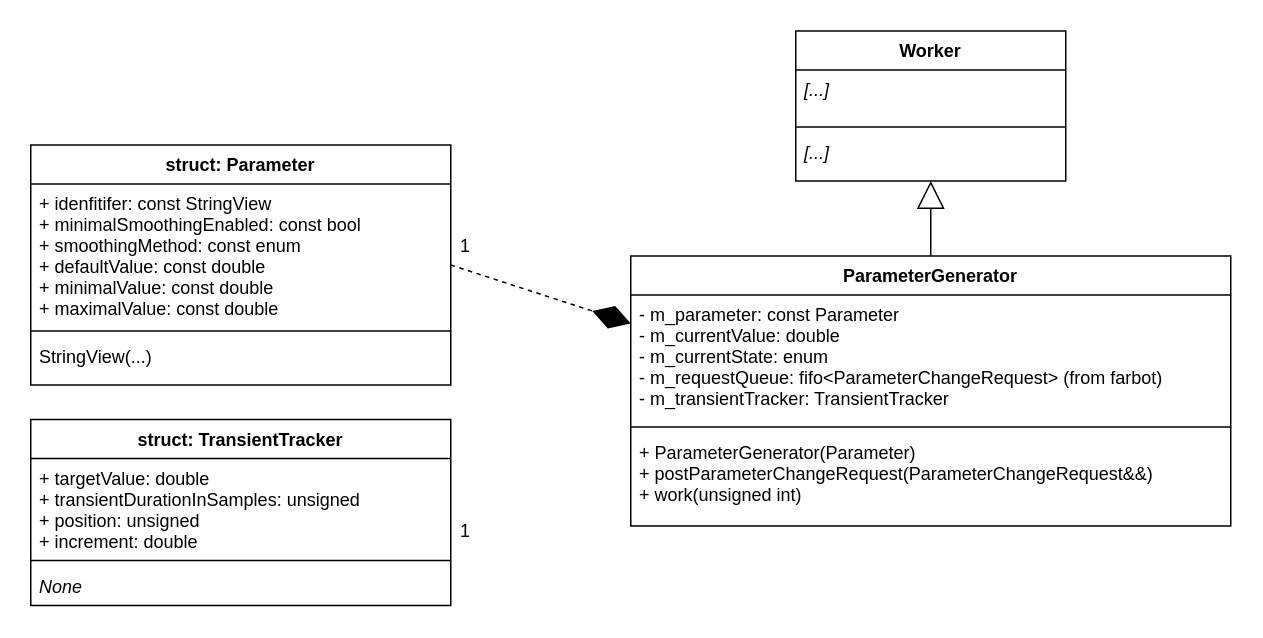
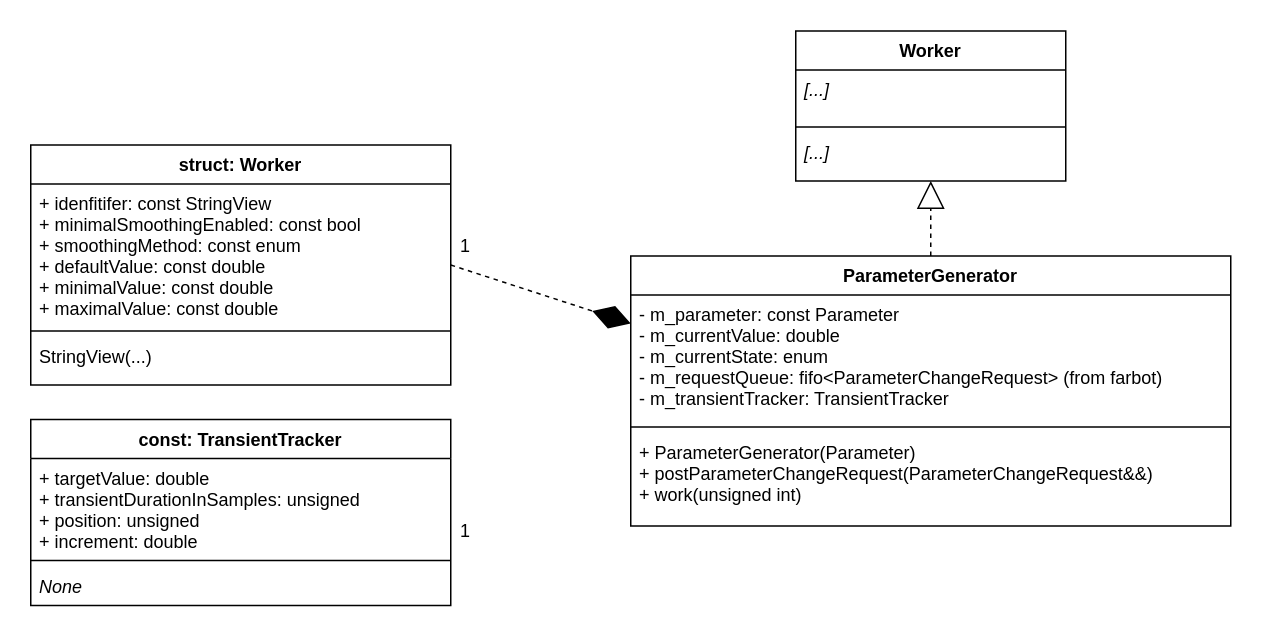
(240, 165) -> (240, 165)
(931, 230) -> (931, 230)
(240, 440) -> (240, 440)
